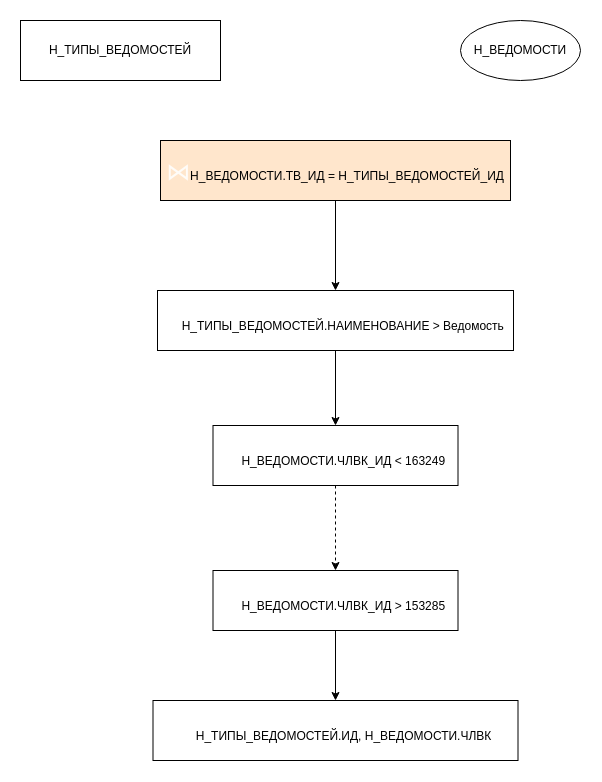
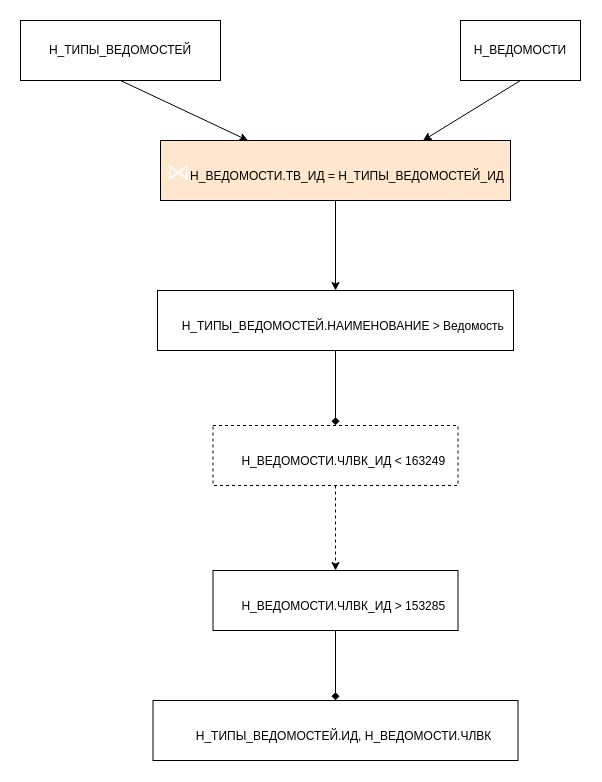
(521, 51) -> (521, 51)
none -> (181, 109)
none -> (474, 109)
(336, 417) -> (336, 416)
(336, 456) -> (336, 456)
(336, 692) -> (336, 691)
